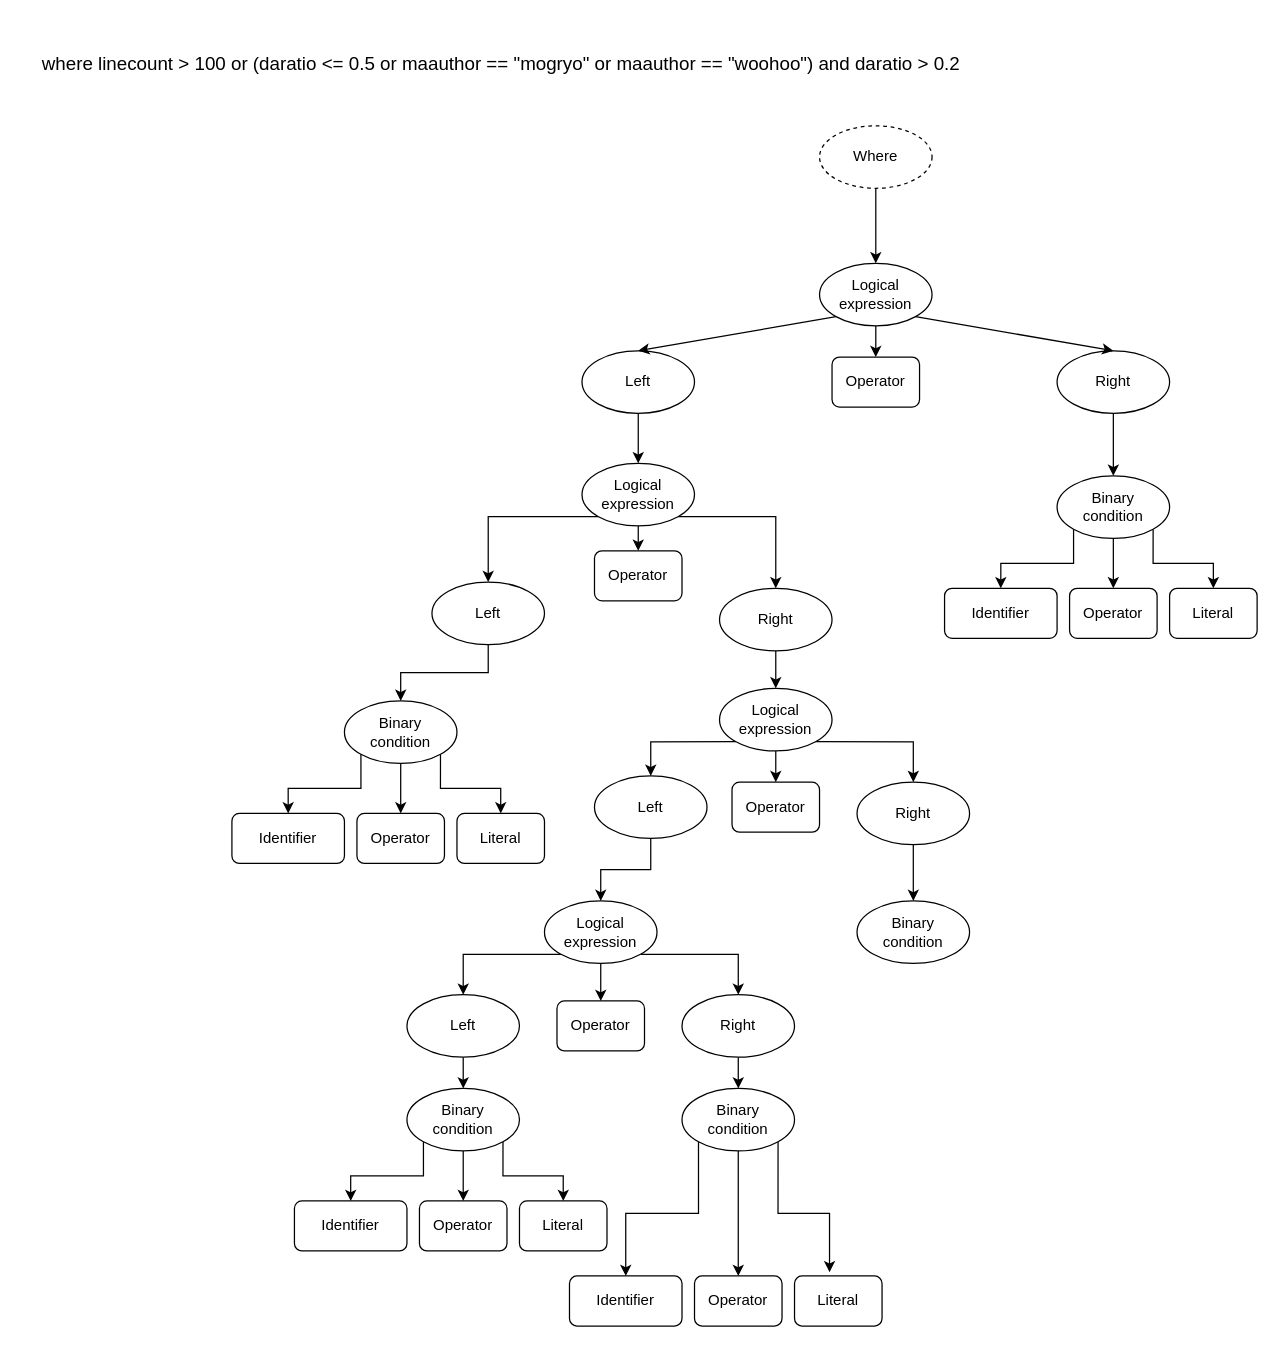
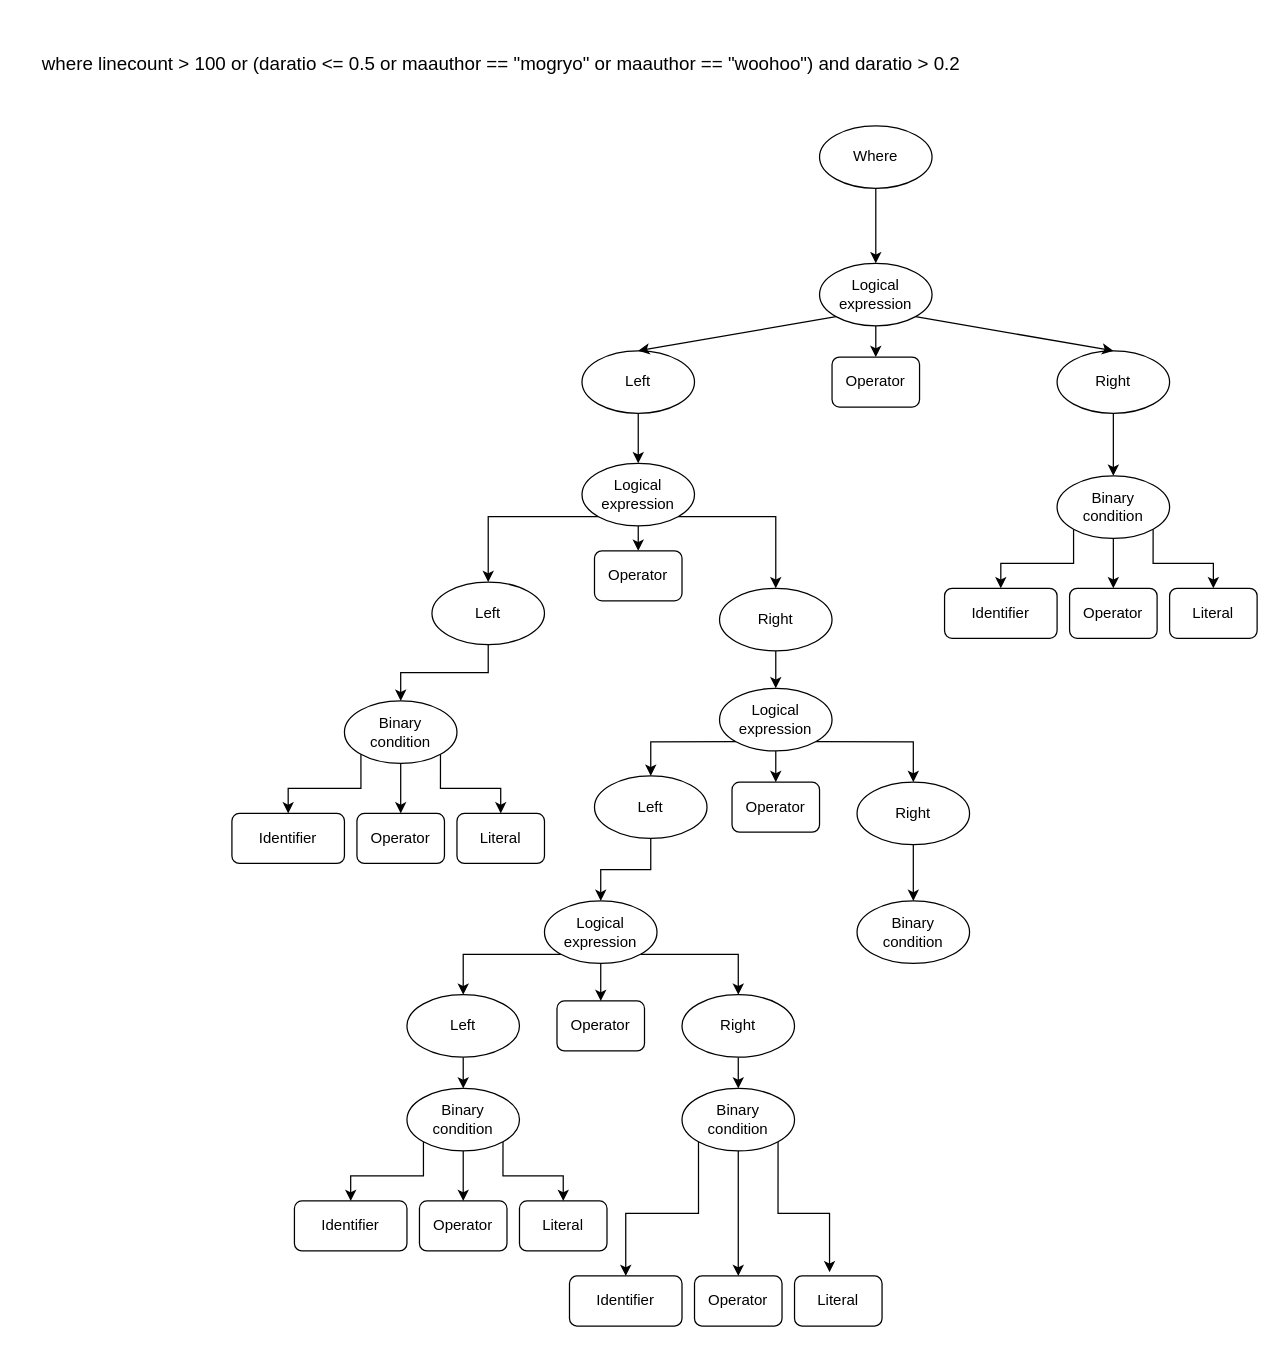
(876, 157) -> (876, 157)
